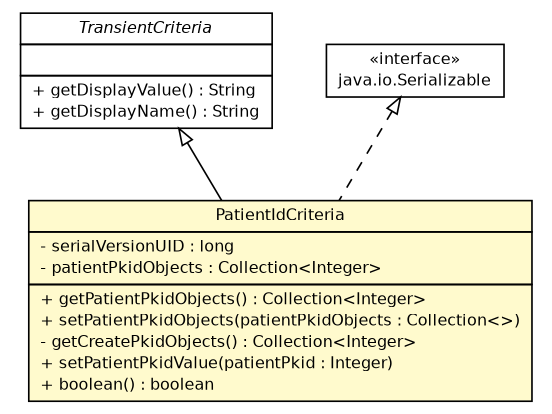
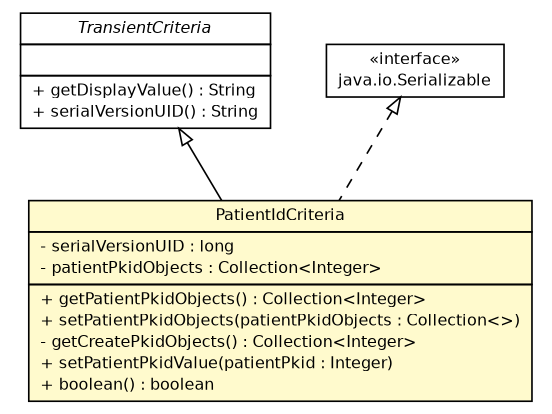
(146, 112) -> (146, 112)
